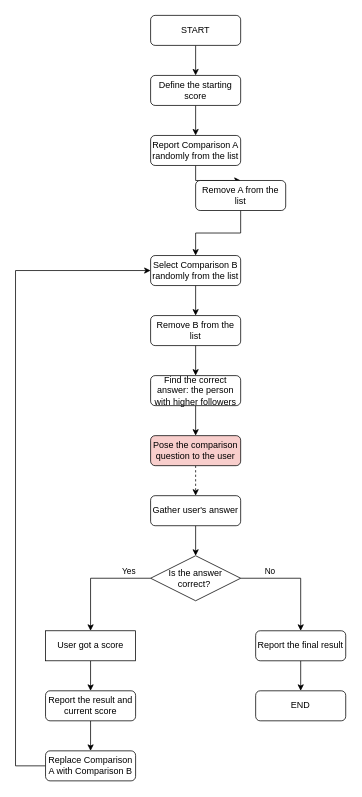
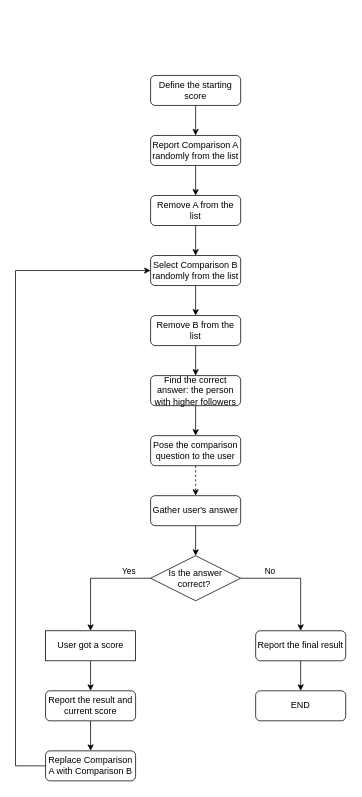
(195, 30) -> none
(195, 57) -> none
(240, 195) -> (195, 210)
(195, 450) -> (195, 450)
